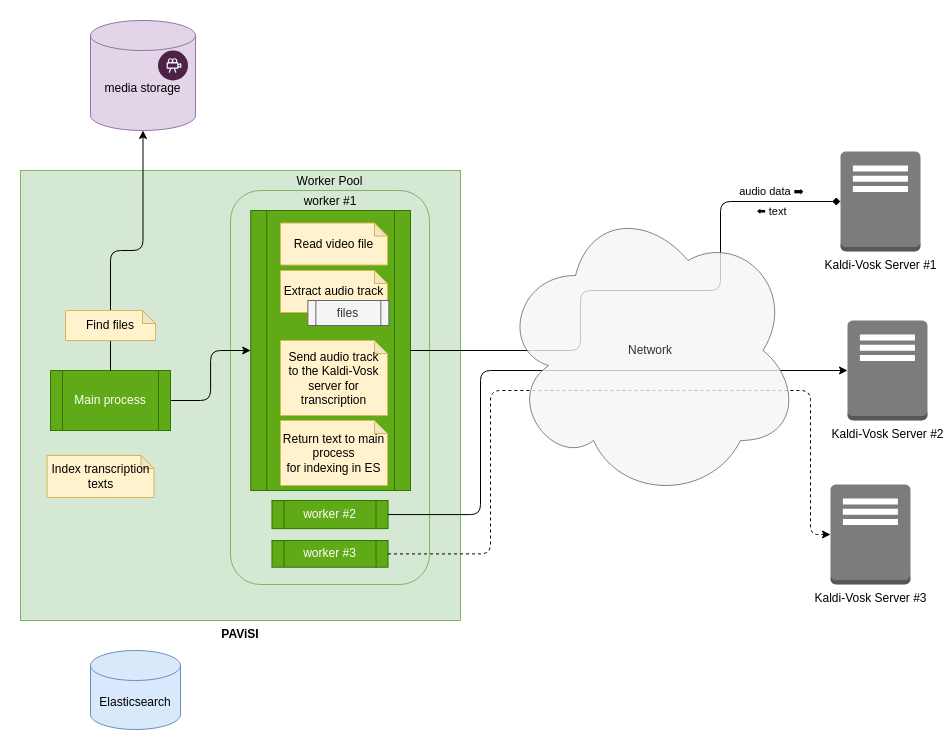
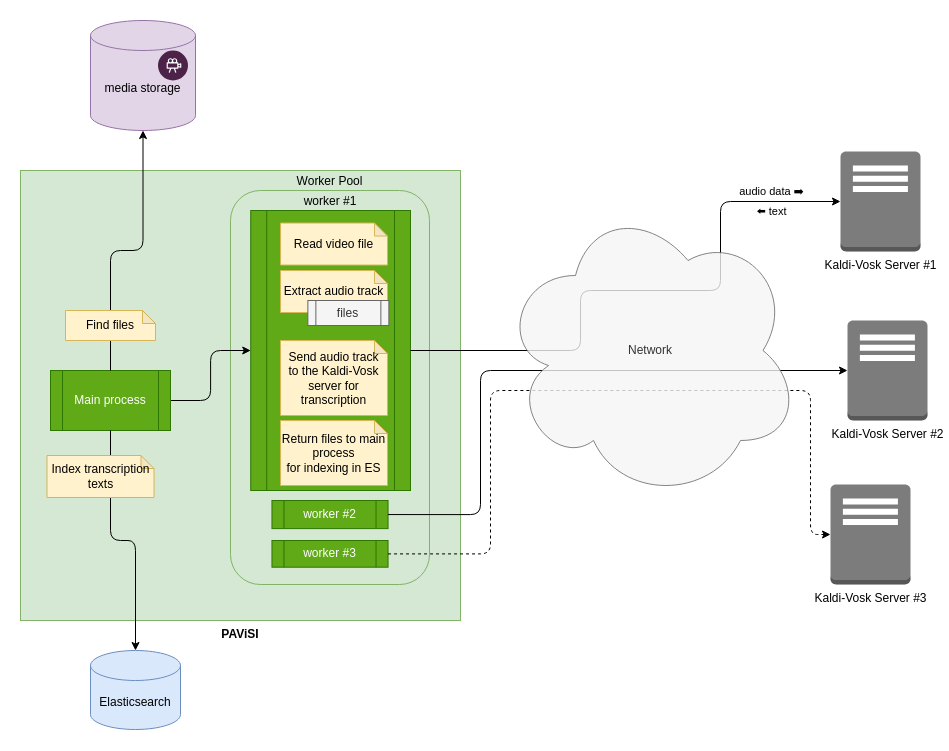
(831, 202) -> (832, 202)
(334, 454) -> (334, 454)
none -> (136, 566)
